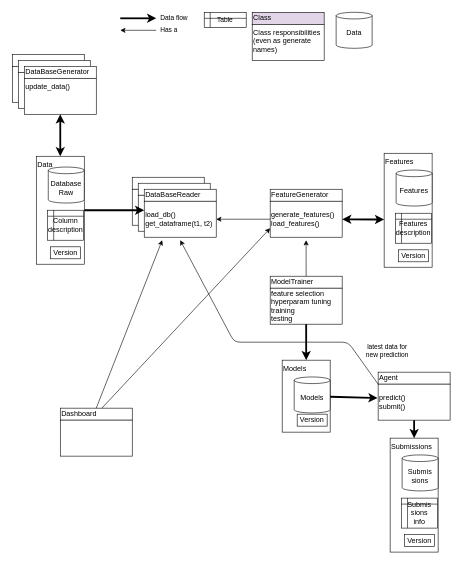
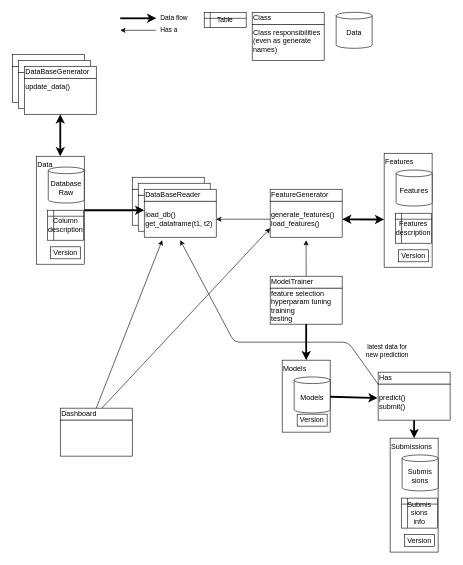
(288, 18) -> (288, 18)
(390, 378) -> (386, 378)
